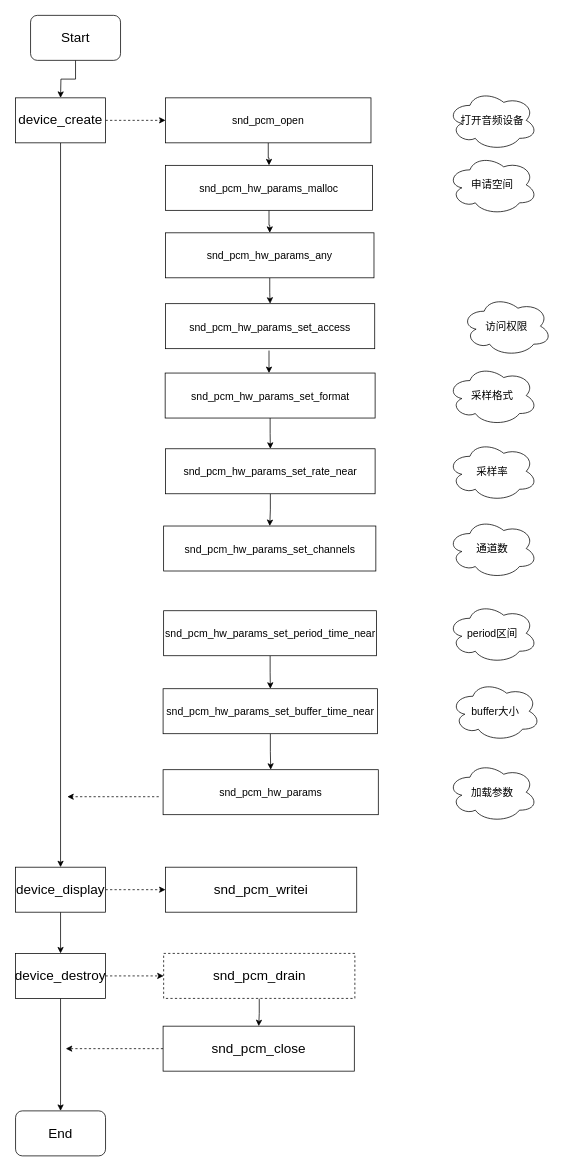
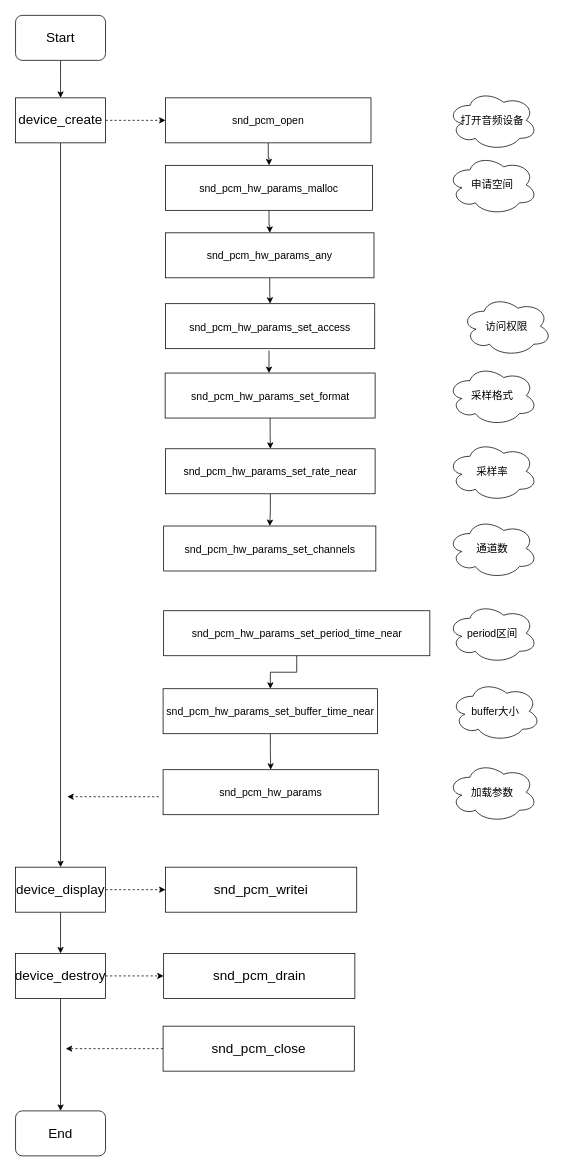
(75, 38) -> (60, 38)
(270, 633) -> (297, 633)
(259, 976) -> (259, 976)
(259, 1010) -> none
